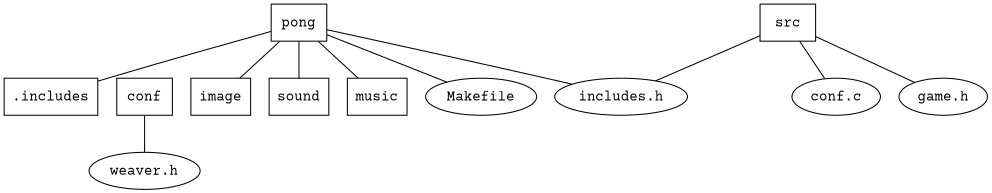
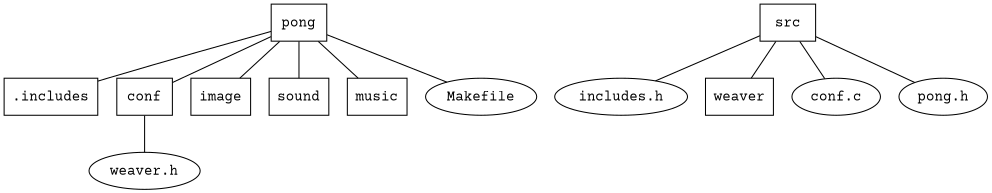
(450, 57) -> (222, 60)
none -> (739, 97)
(943, 97) -> (943, 97)
